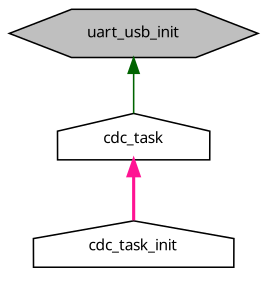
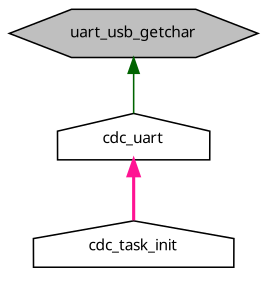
(134, 33) -> (134, 33)
(134, 139) -> (134, 139)
